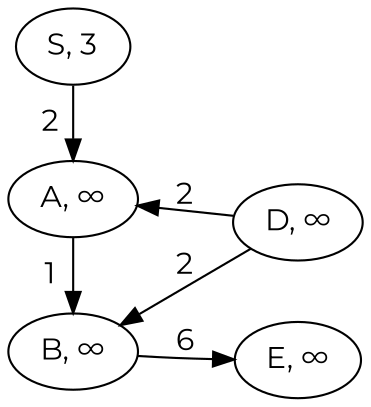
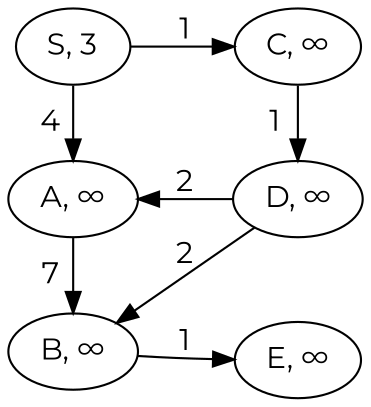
none -> (298, 47)
(51, 123) -> (51, 123)
(51, 275) -> (51, 275)
(186, 342) -> (186, 342)
